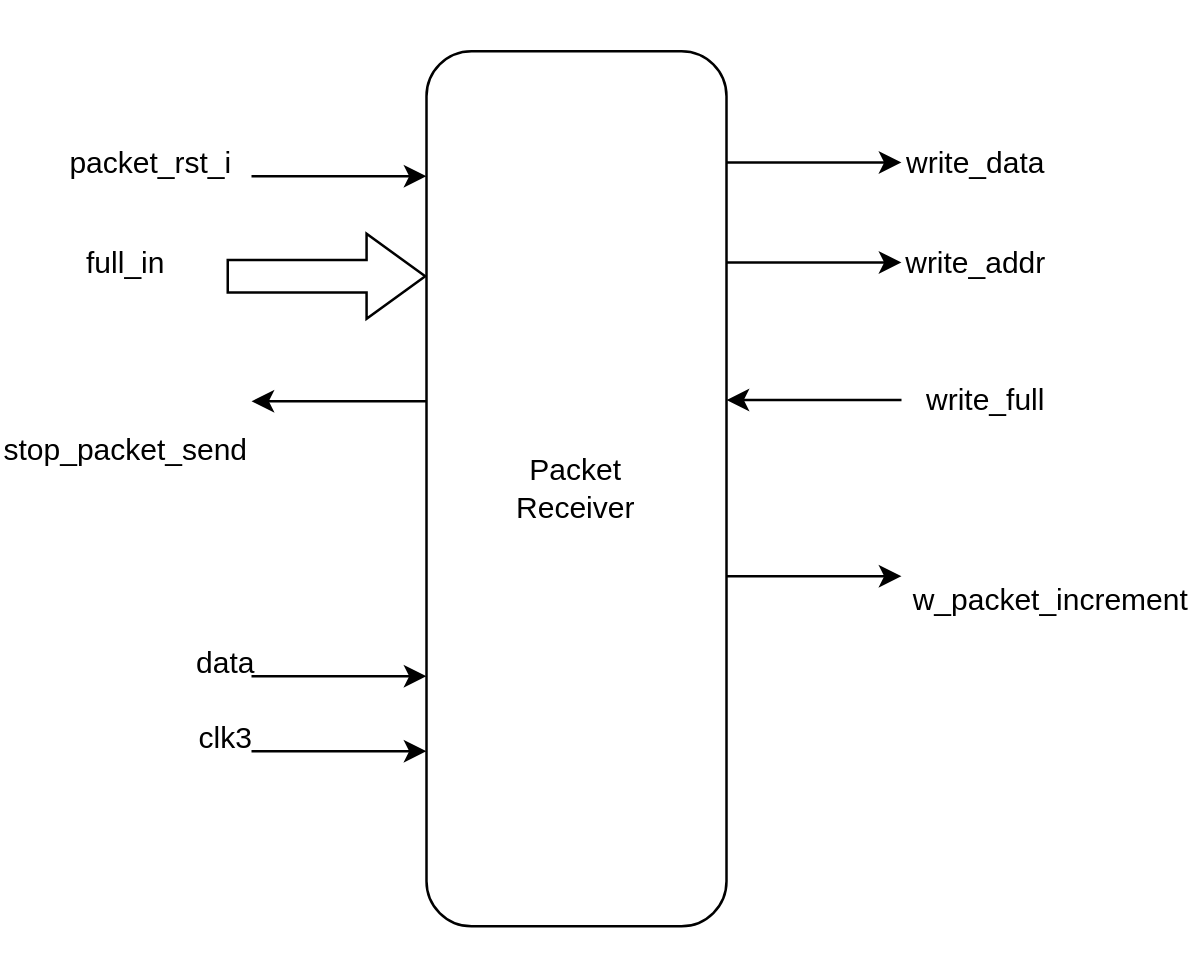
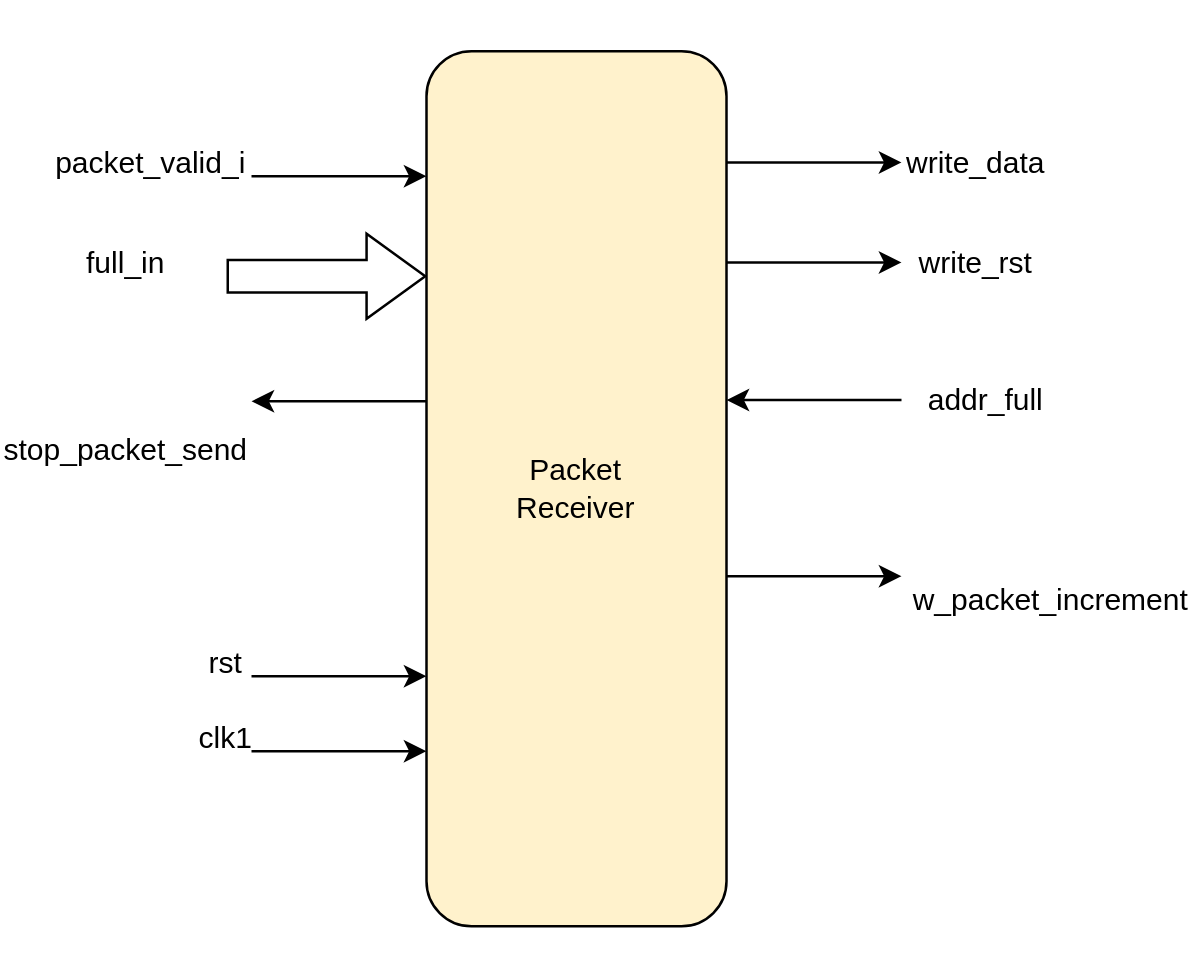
(151, 164) -> (151, 164)
(976, 264) -> (976, 264)
(986, 401) -> (986, 401)
(576, 489) -> (576, 489)
(226, 664) -> (226, 664)
(226, 739) -> (226, 739)
